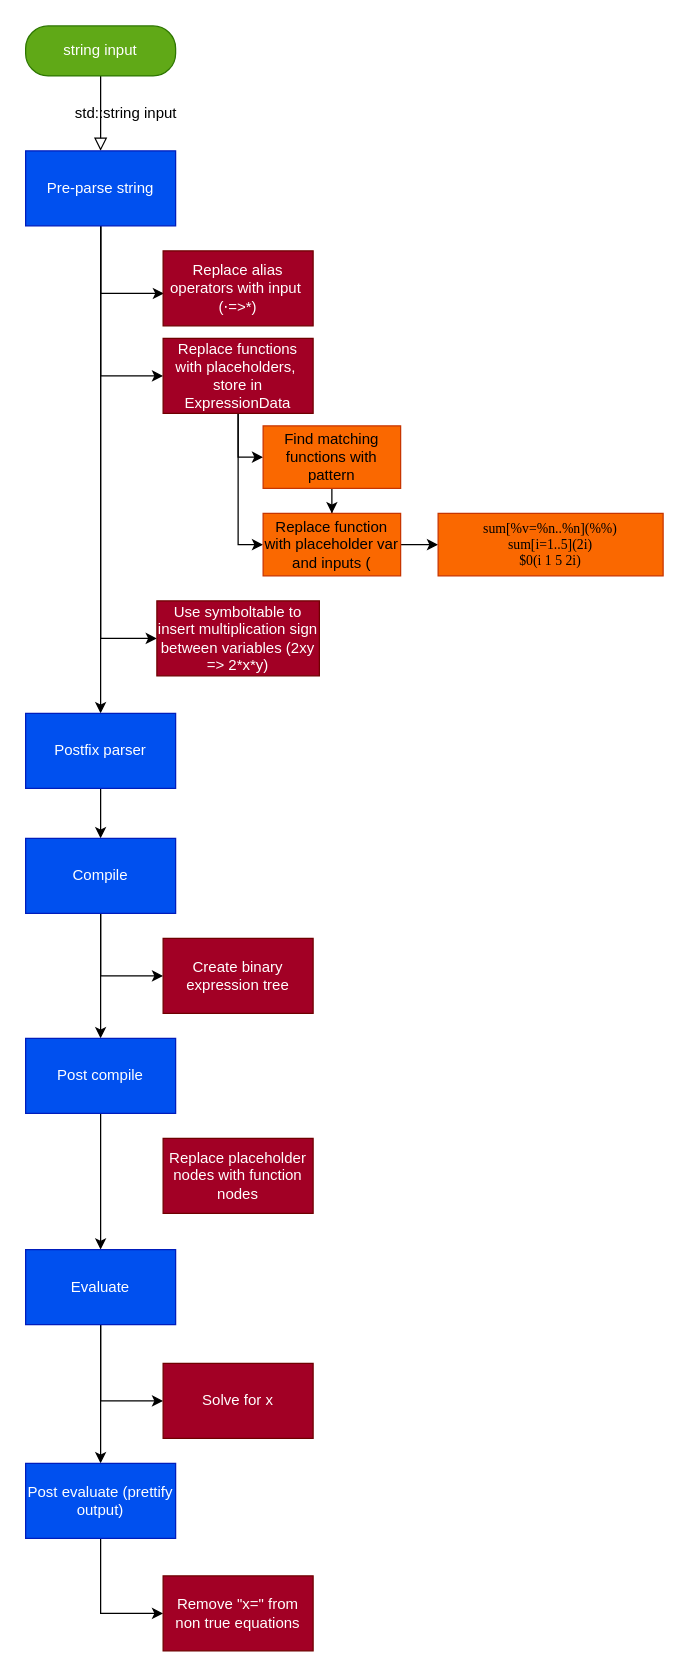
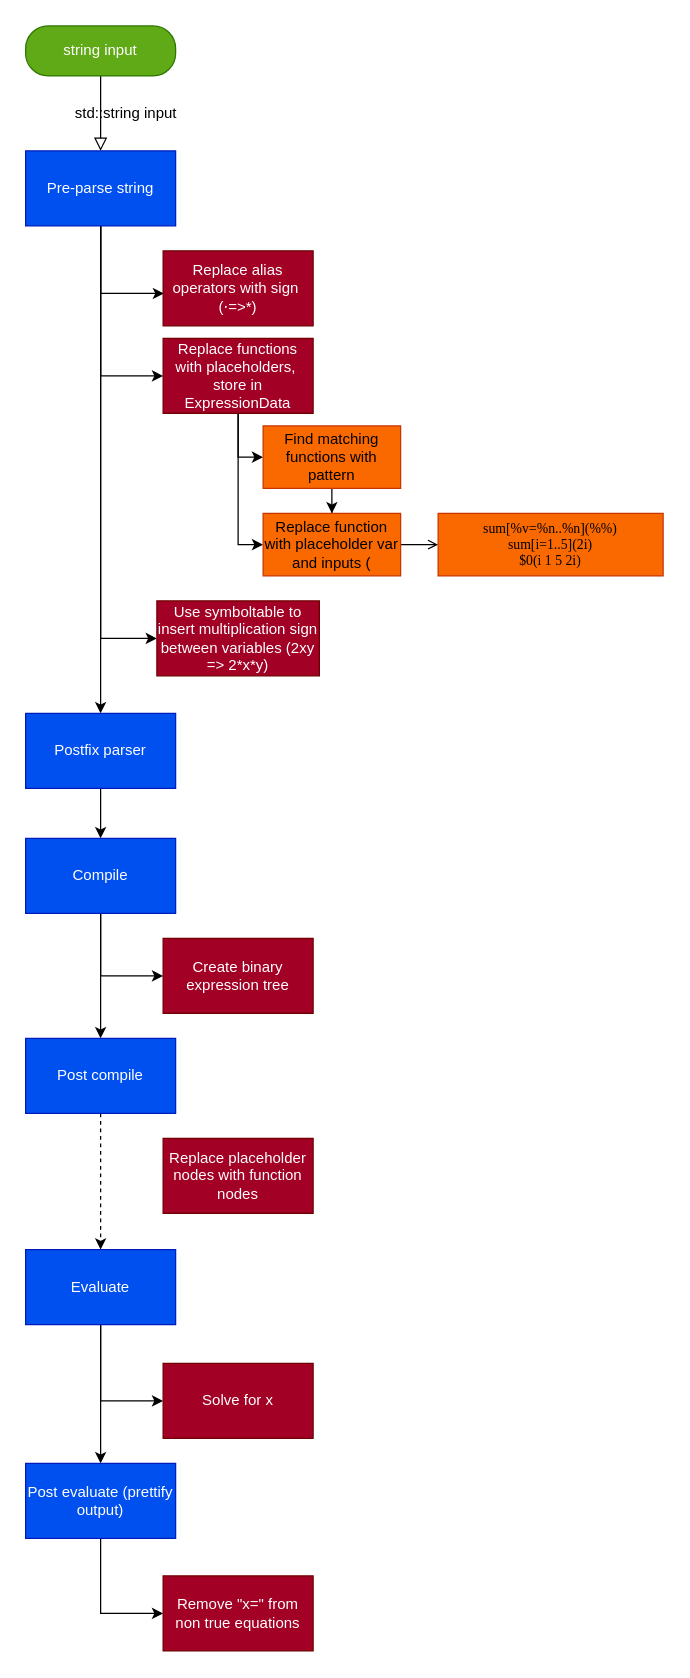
(238, 288) -> (238, 288)
(428, 544) -> (430, 544)
(101, 1178) -> (101, 1178)
